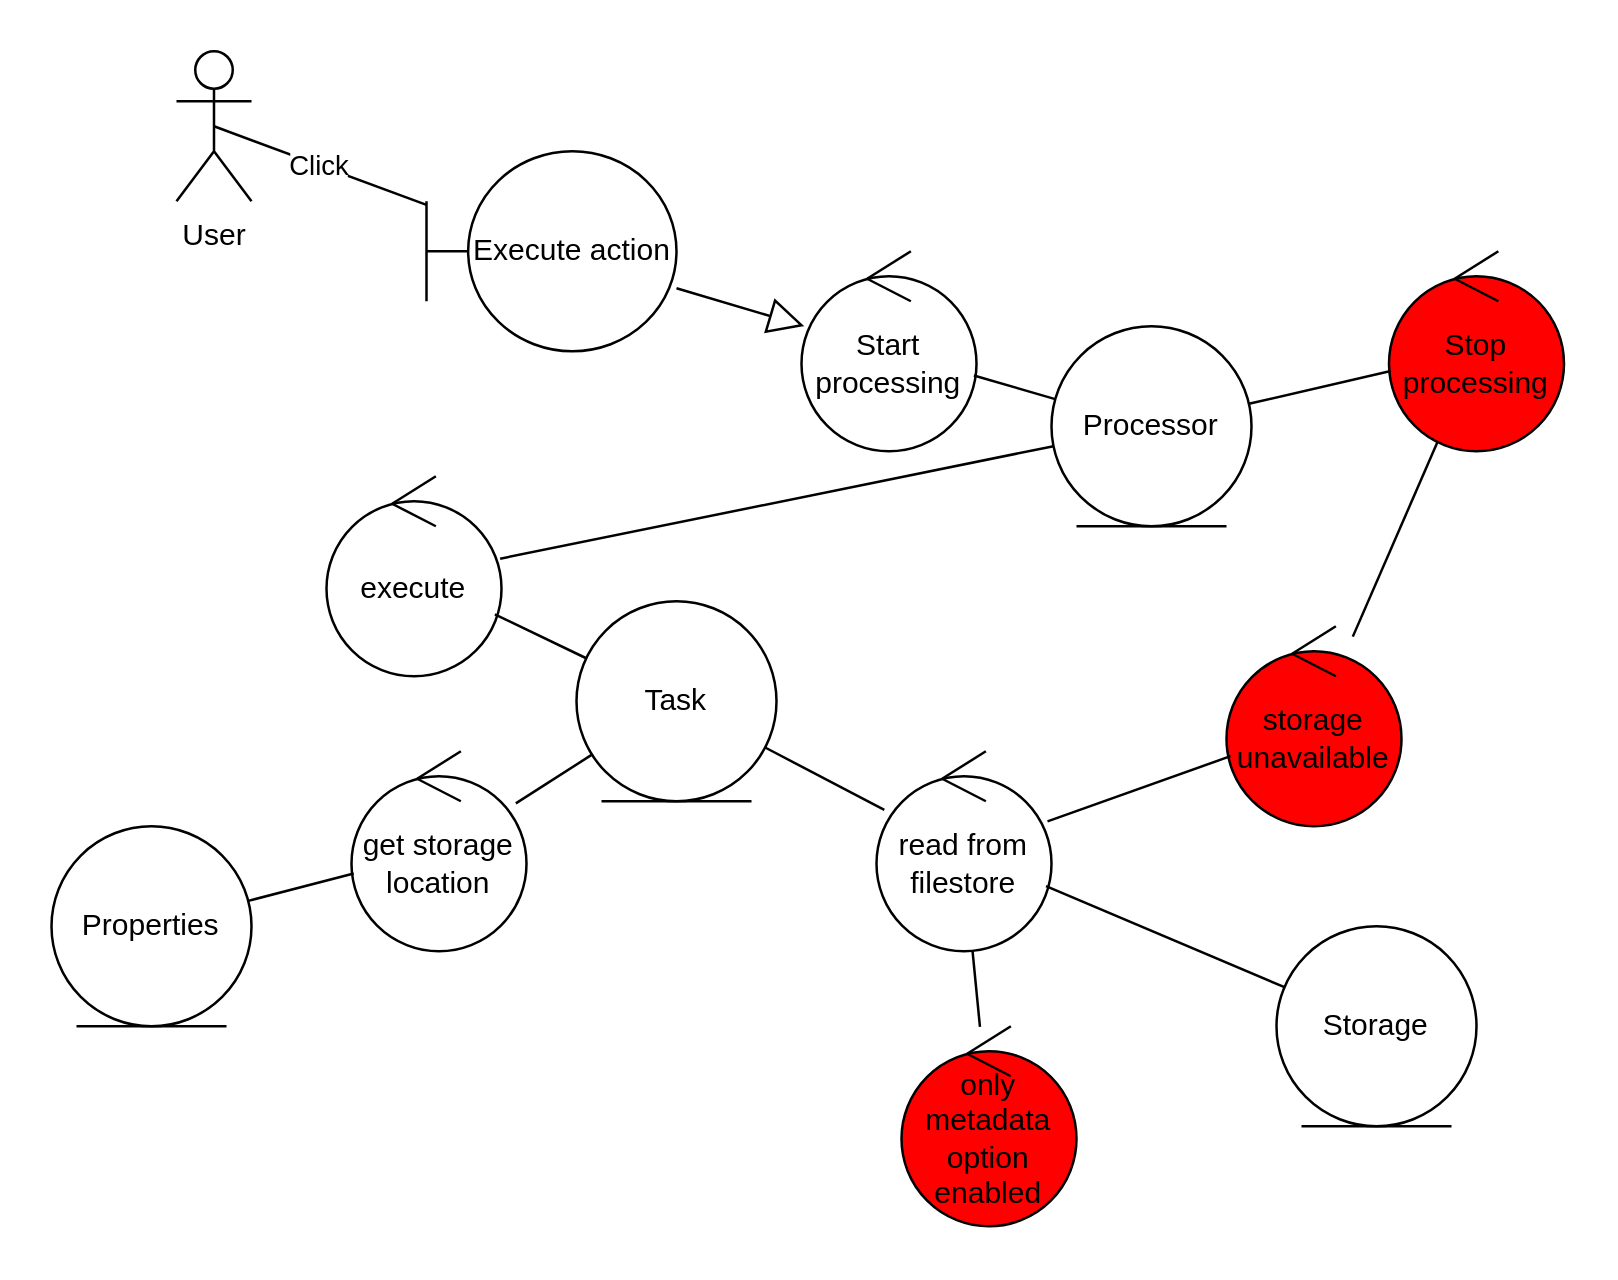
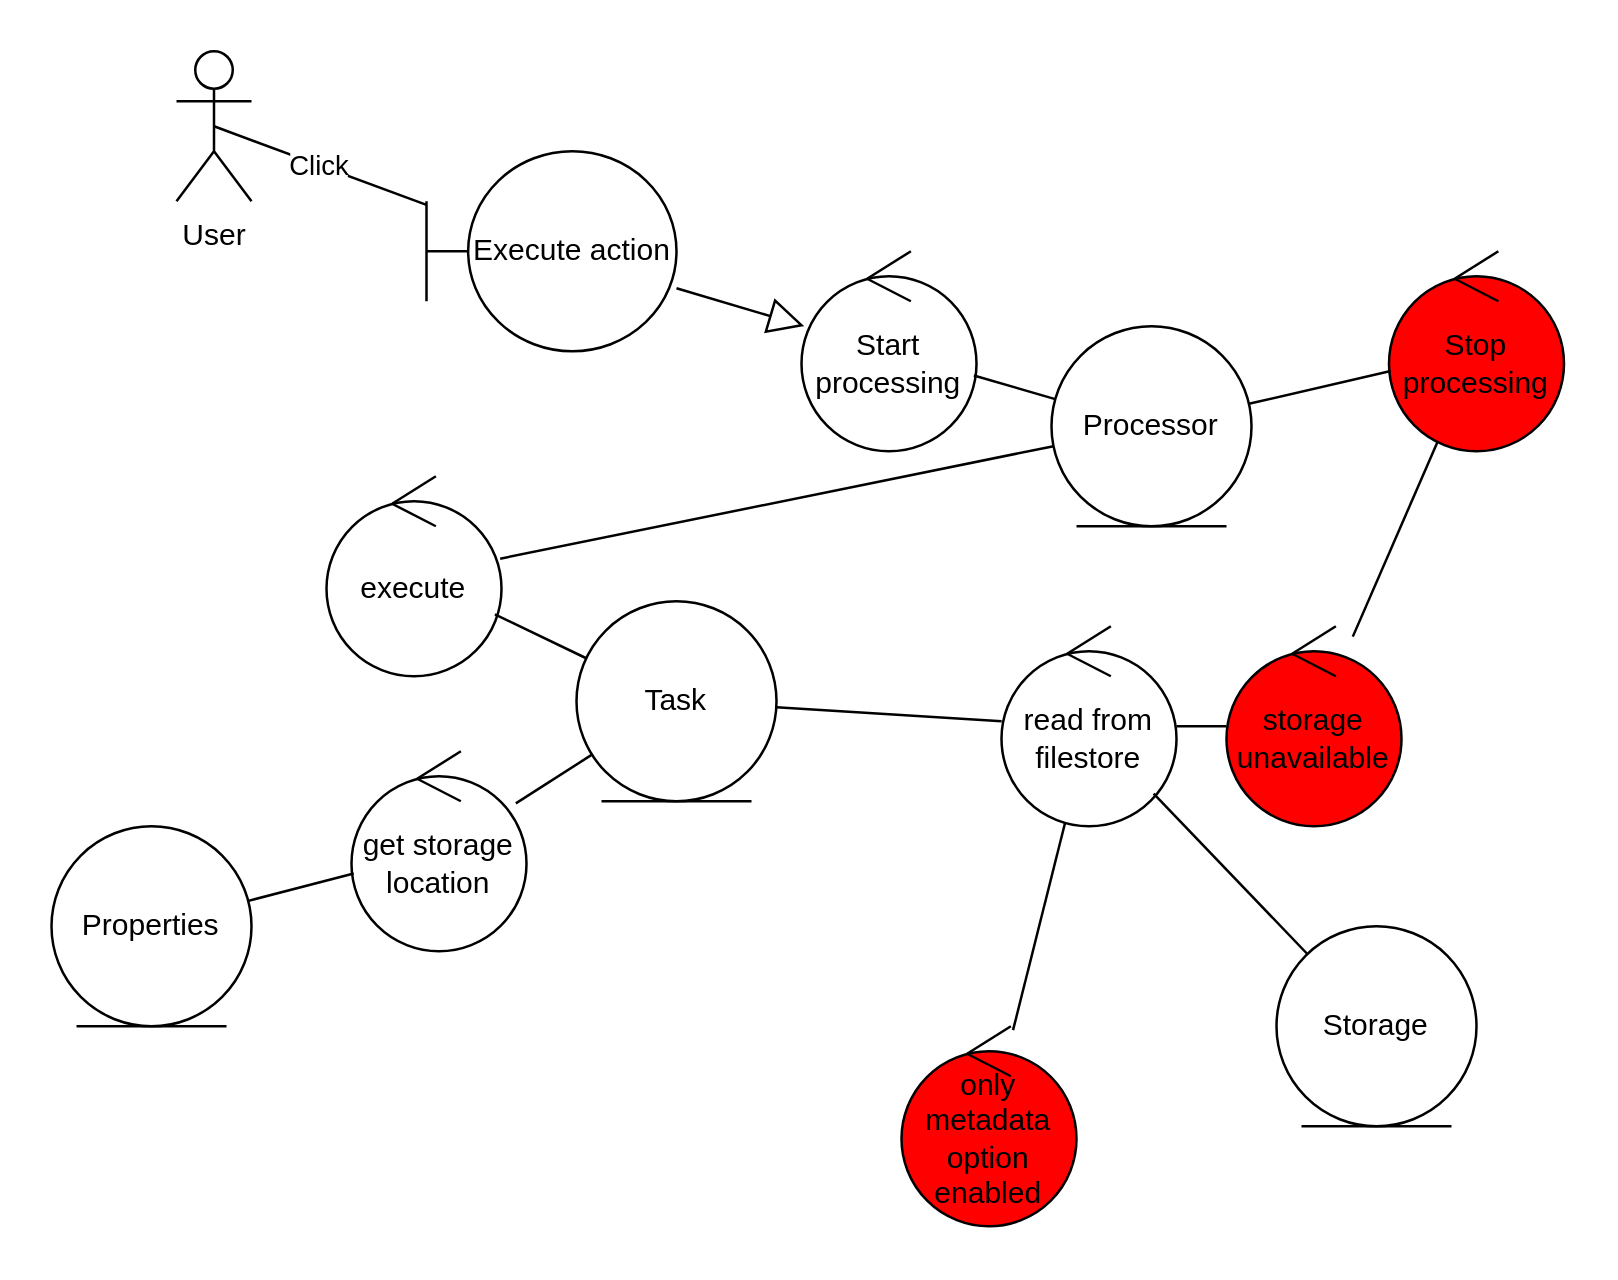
(964, 851) -> (1089, 726)
